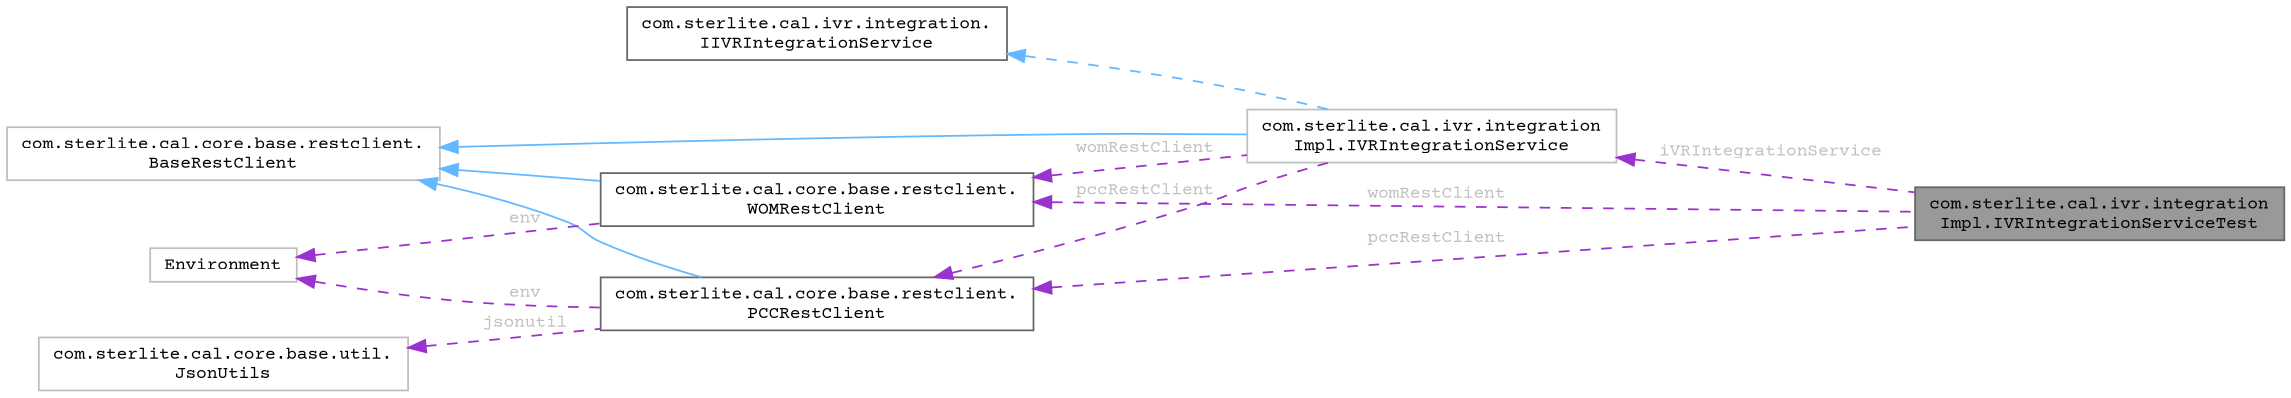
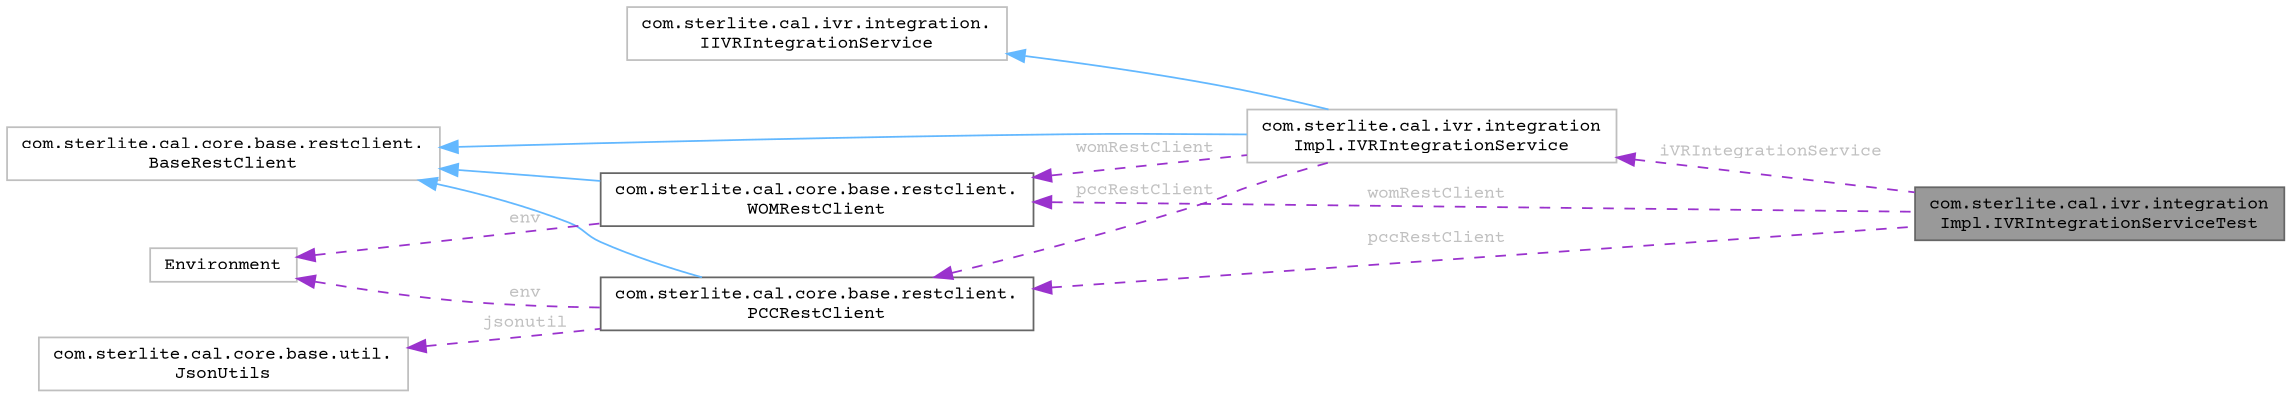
(817, 34) -> (817, 34)
(1178, 78) -> (1178, 78)
